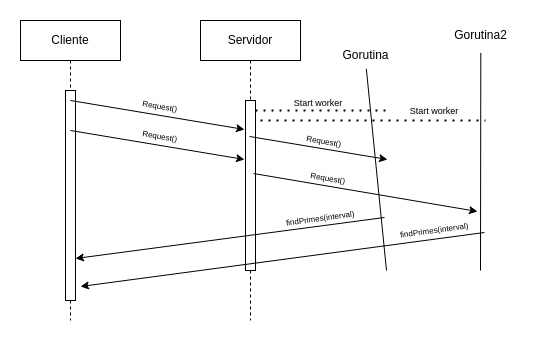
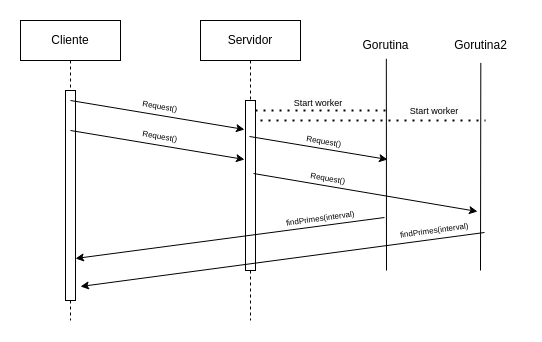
(481, 36) -> (481, 46)
(366, 56) -> (386, 46)
